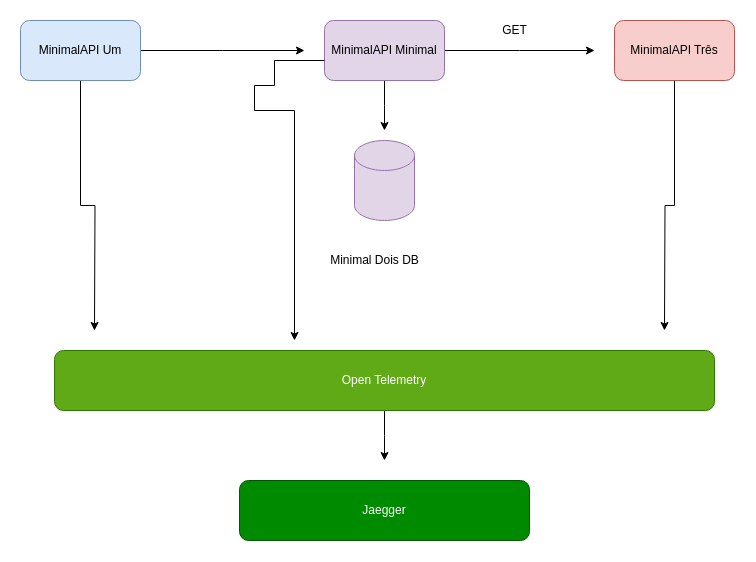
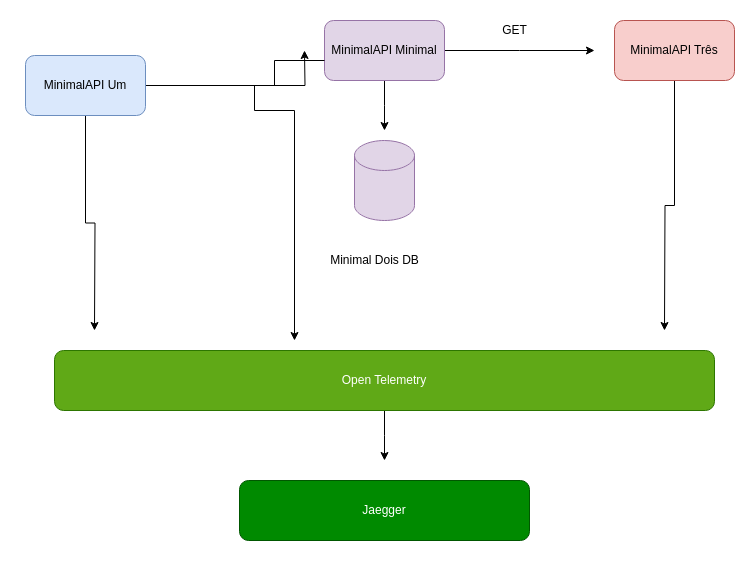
(81, 51) -> (86, 86)
